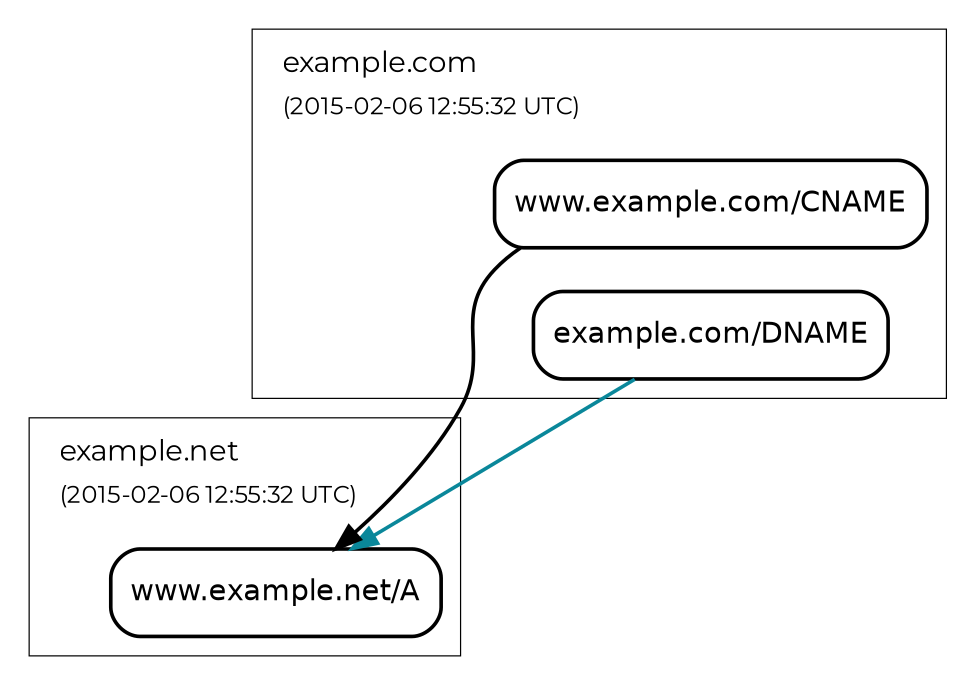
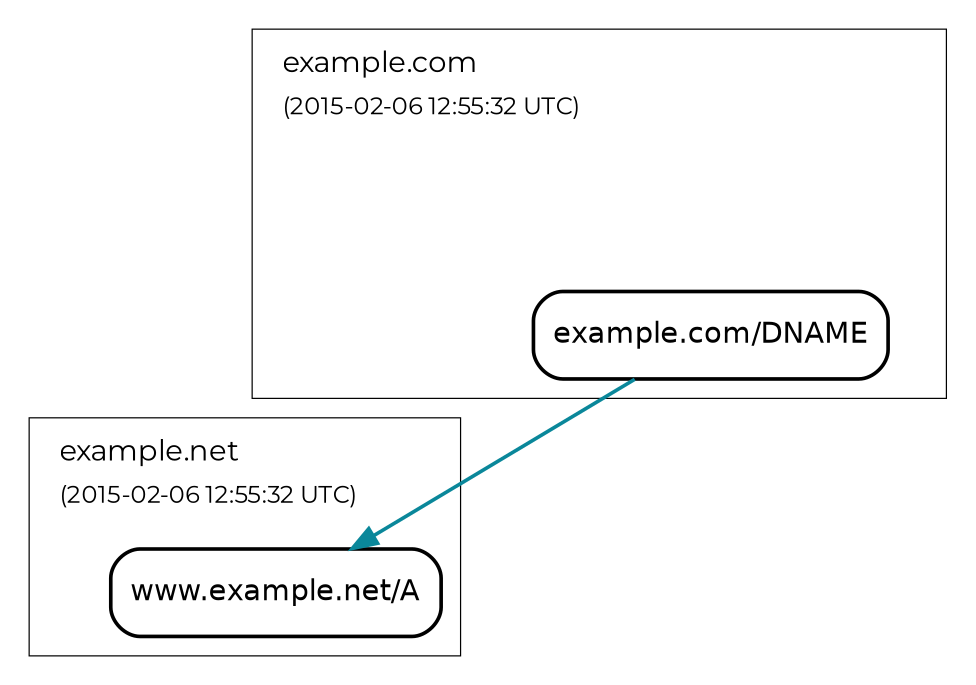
(711, 204) -> none
